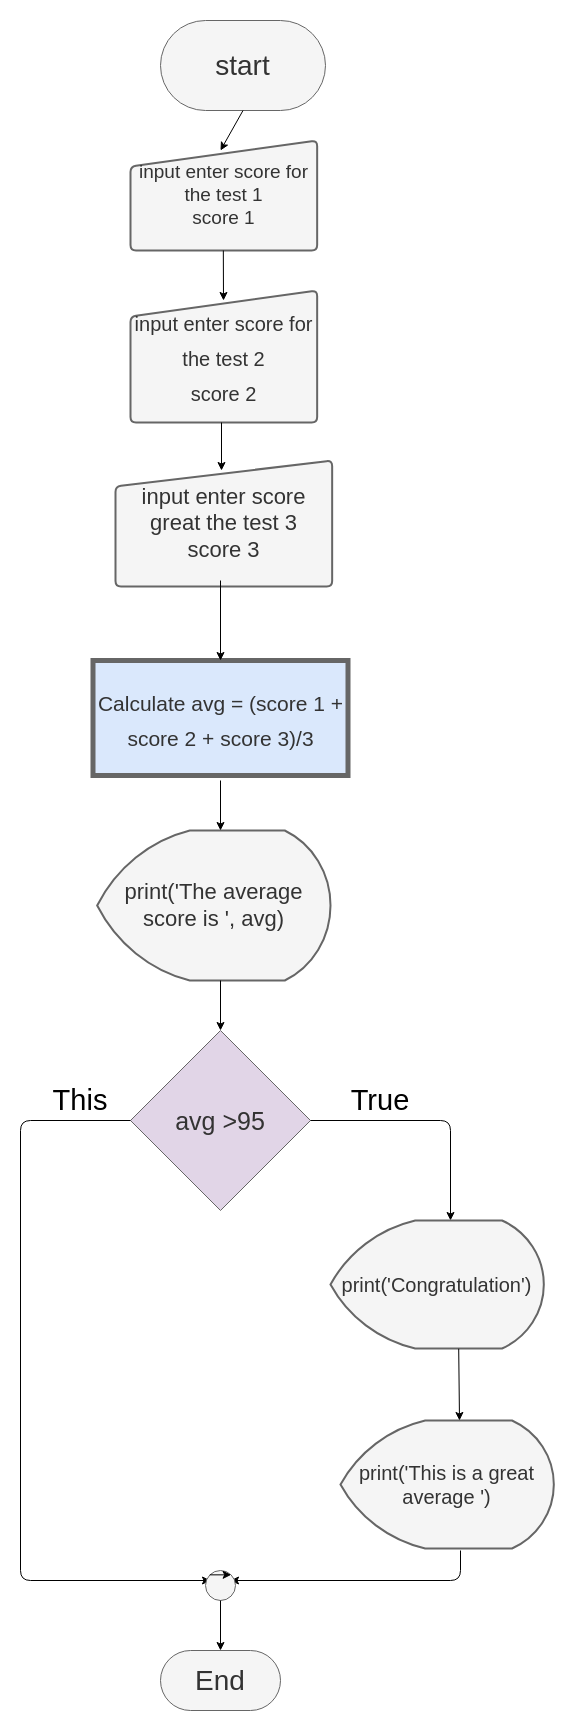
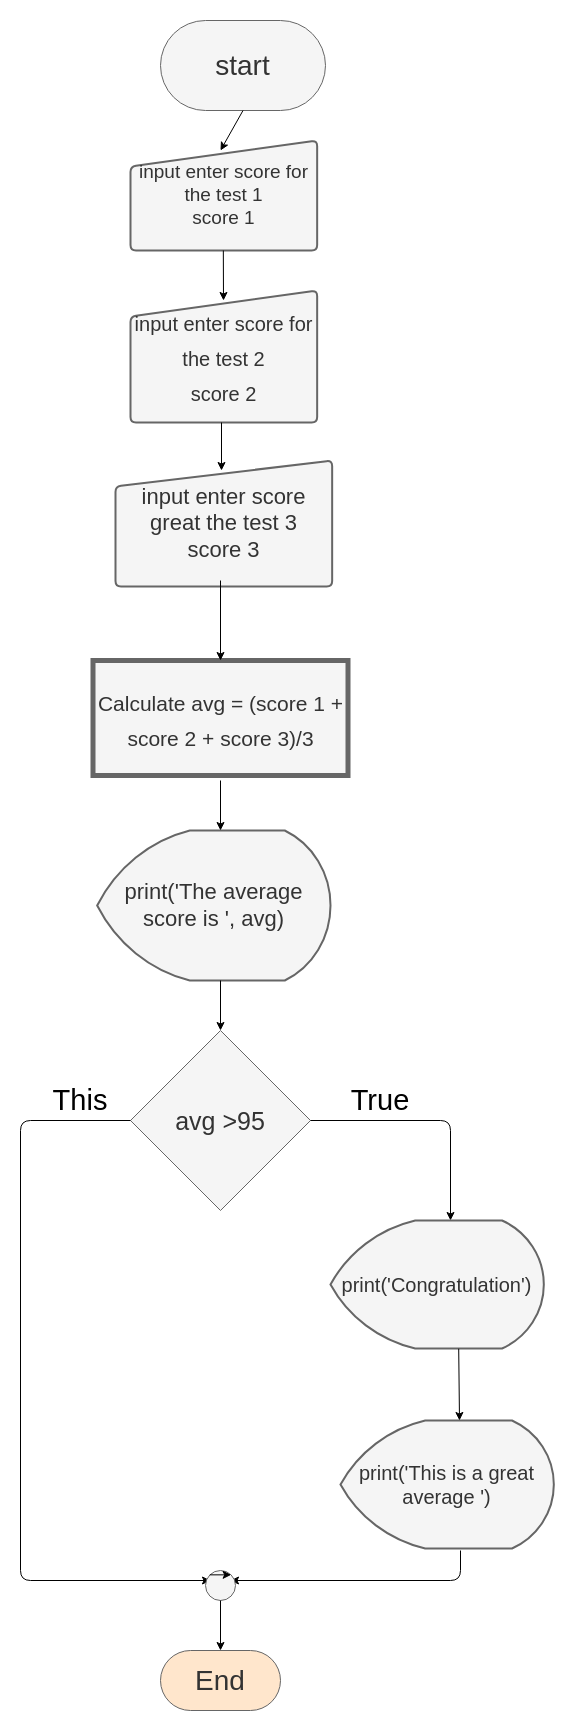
(221, 718) -> (221, 718)
(221, 1121) -> (221, 1121)
(221, 1681) -> (221, 1681)
